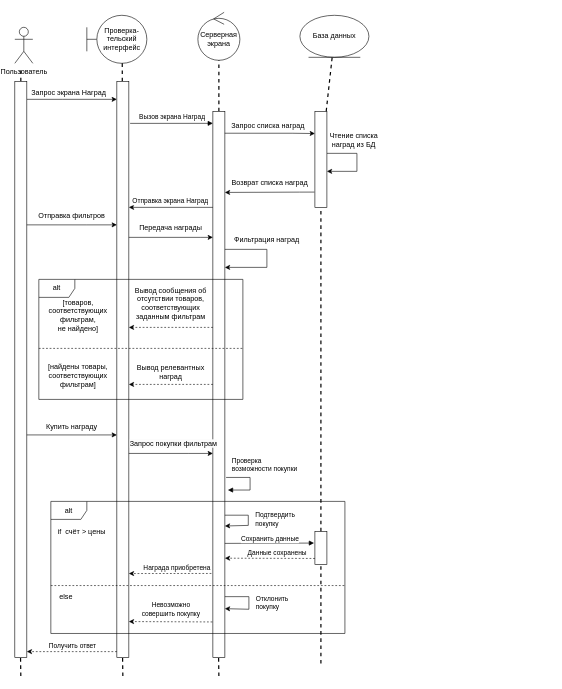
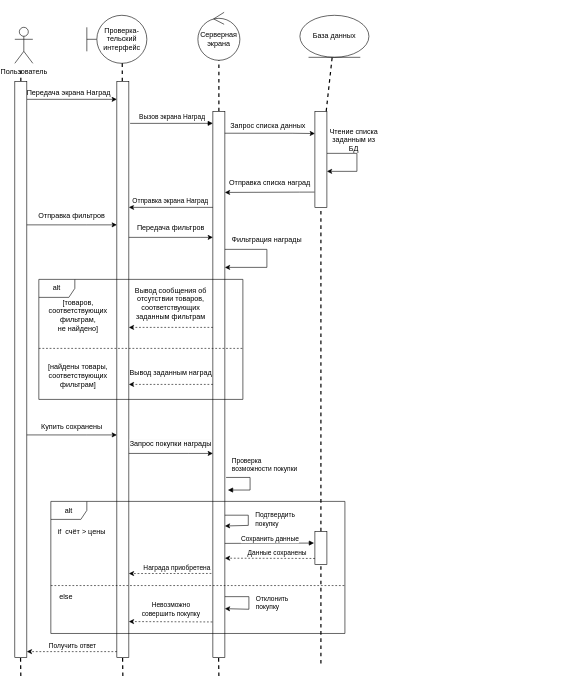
(69, 93) -> (69, 93)
(268, 126) -> (268, 126)
(354, 140) -> (354, 140)
(270, 183) -> (270, 183)
(171, 228) -> (171, 228)
(267, 240) -> (267, 240)
(171, 372) -> (171, 372)
(72, 426) -> (72, 426)
(174, 444) -> (172, 444)
